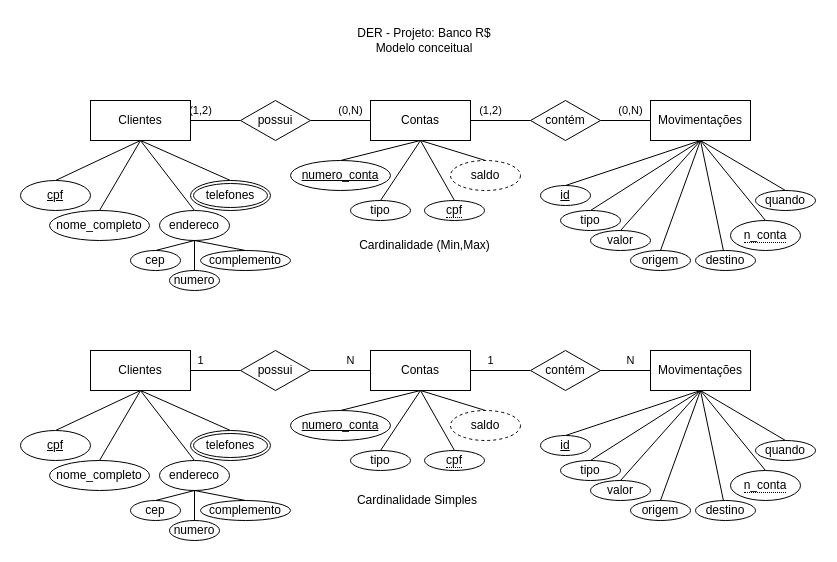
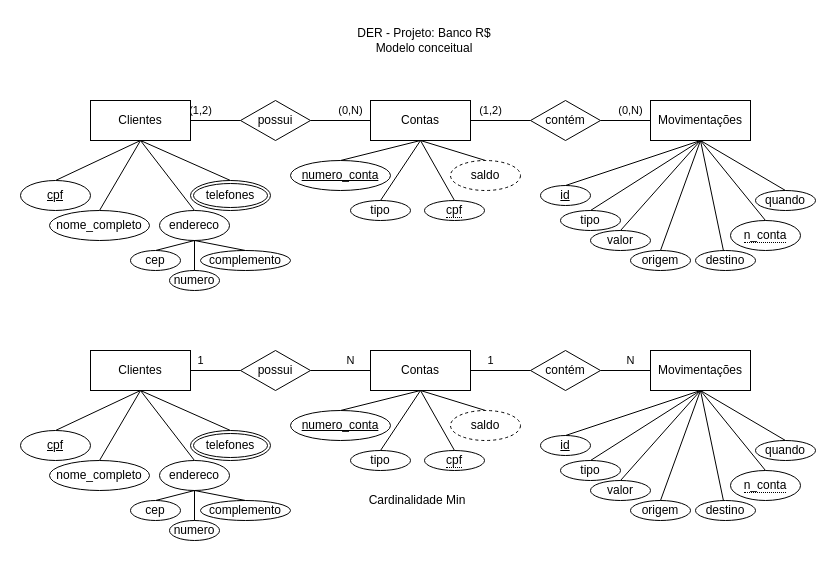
(425, 246) -> none
(418, 501) -> (418, 501)
